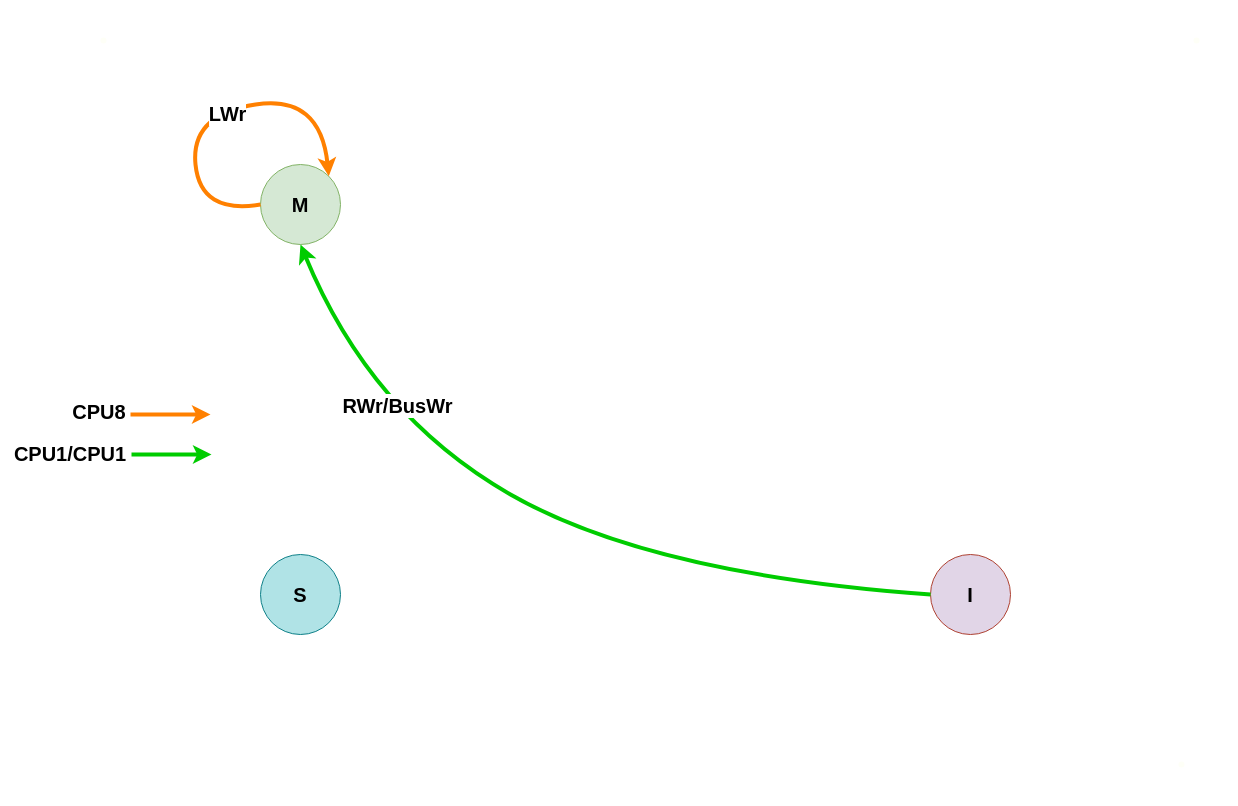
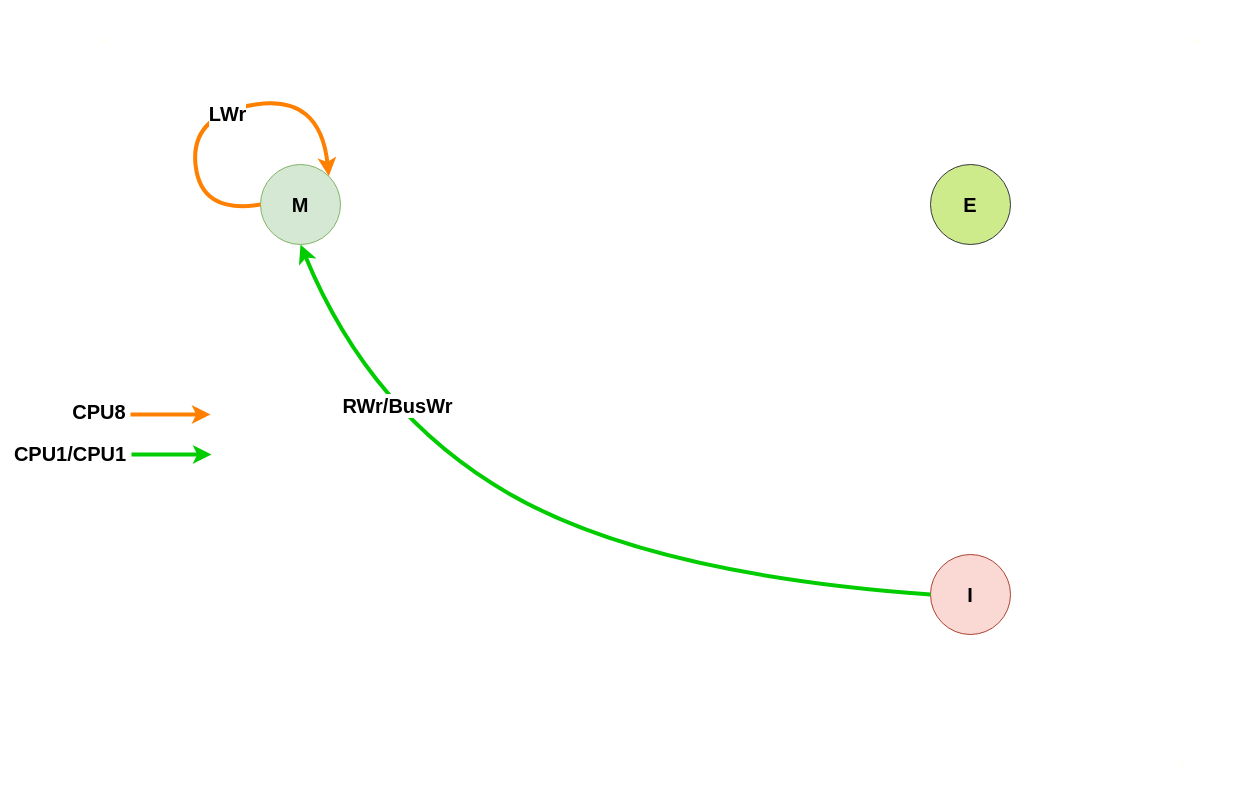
none -> (971, 205)
(301, 595) -> none
(971, 595) -> (971, 595)
